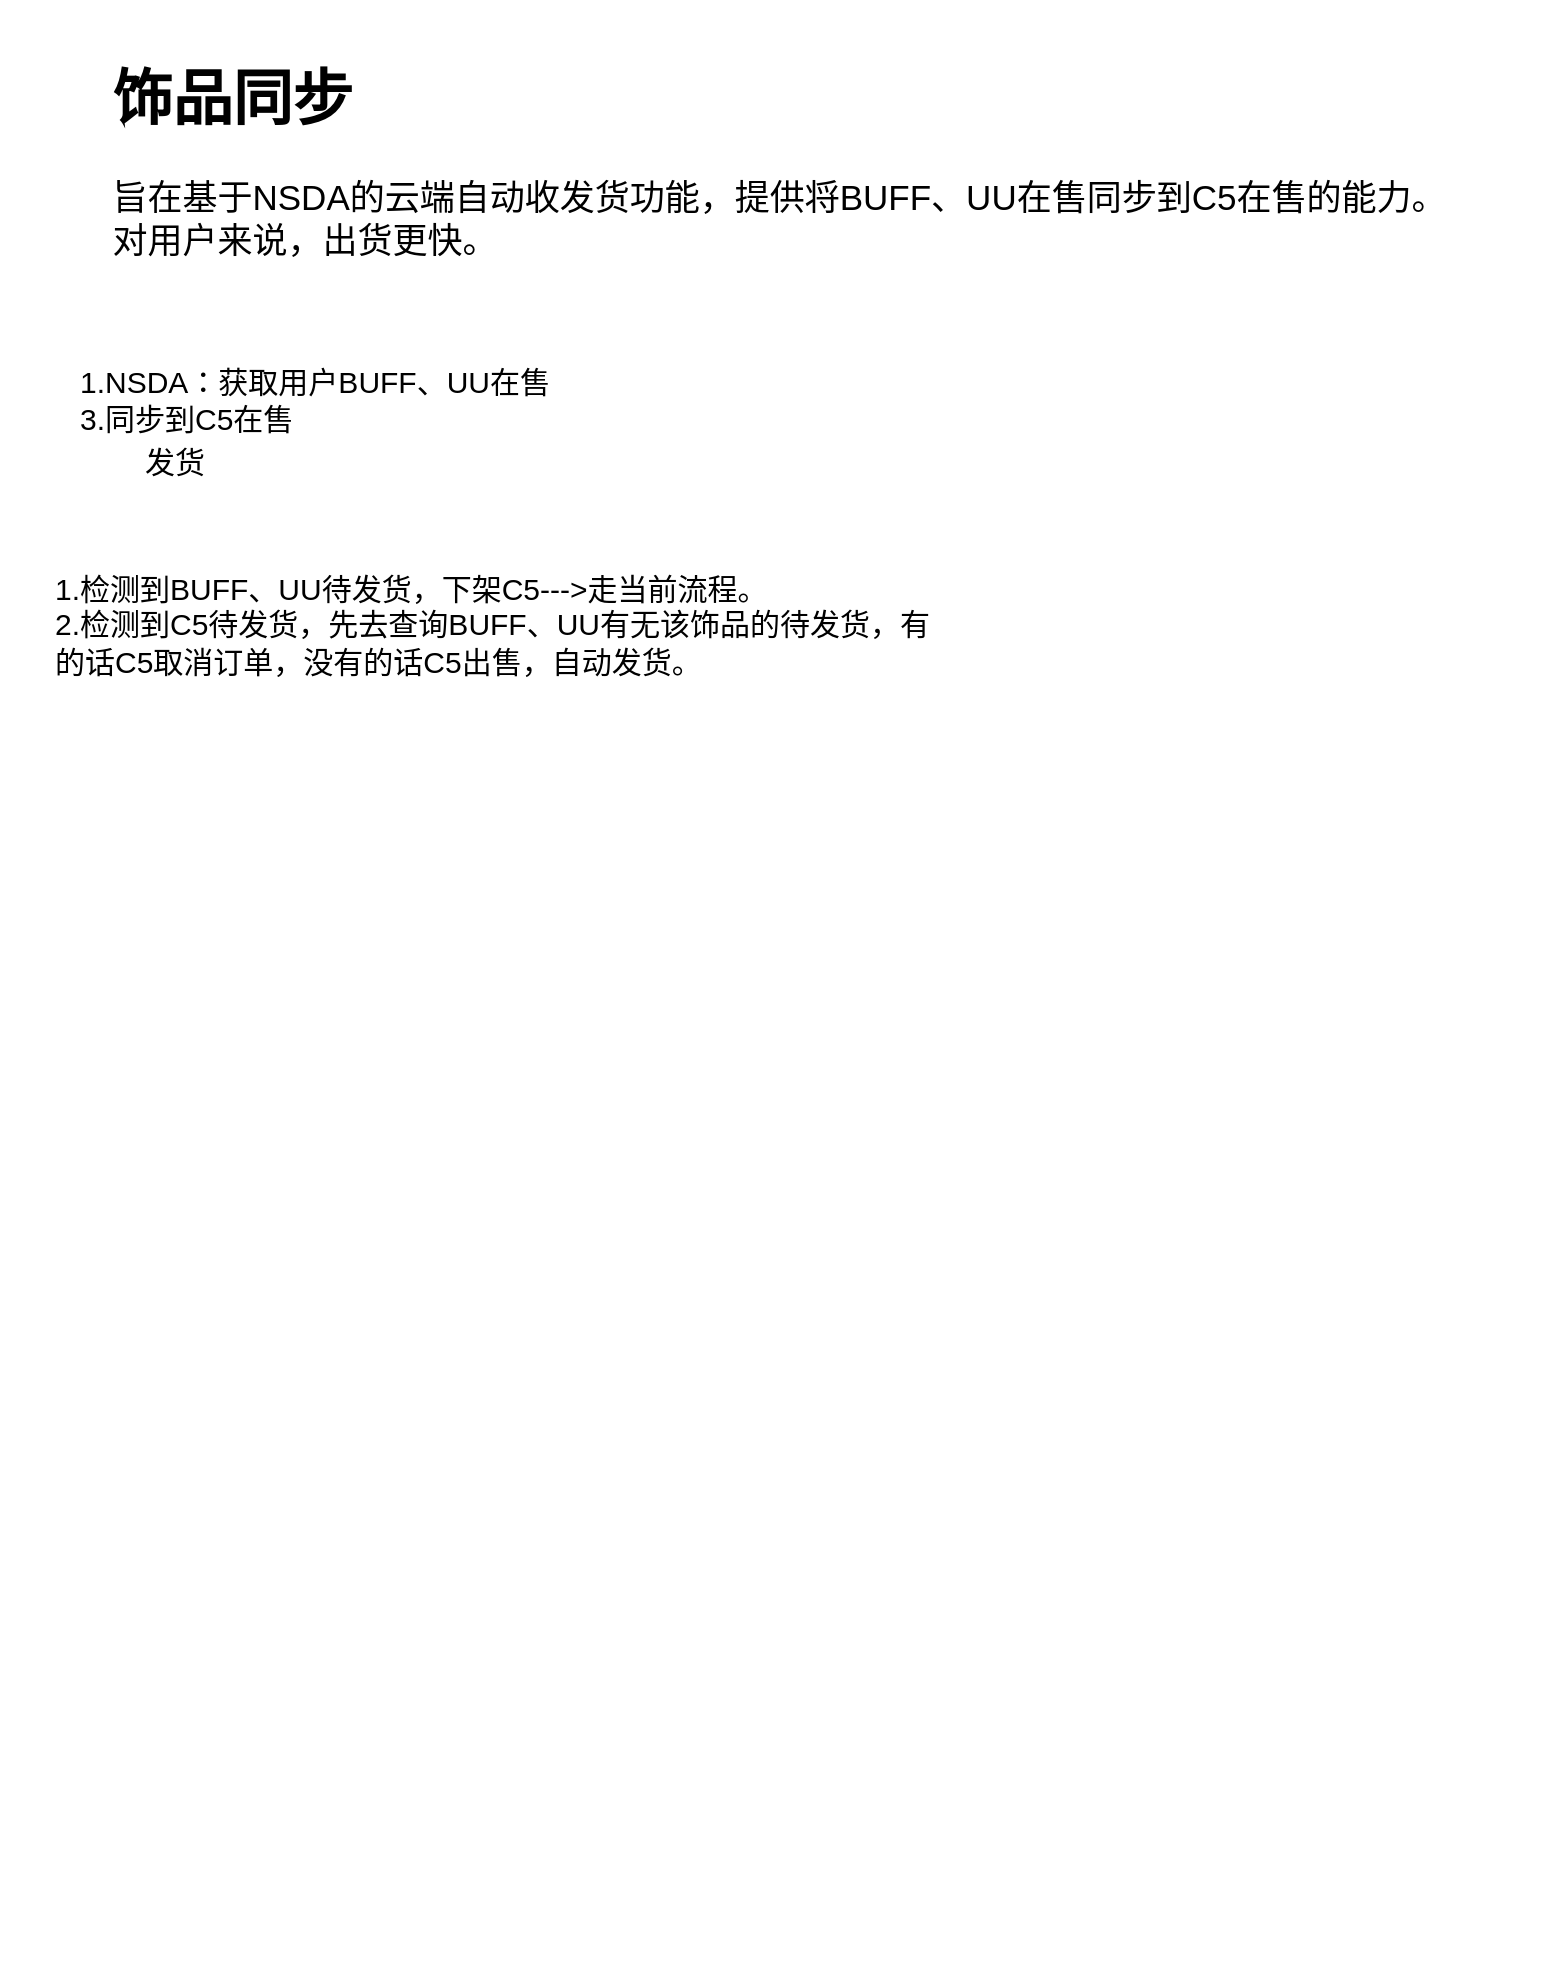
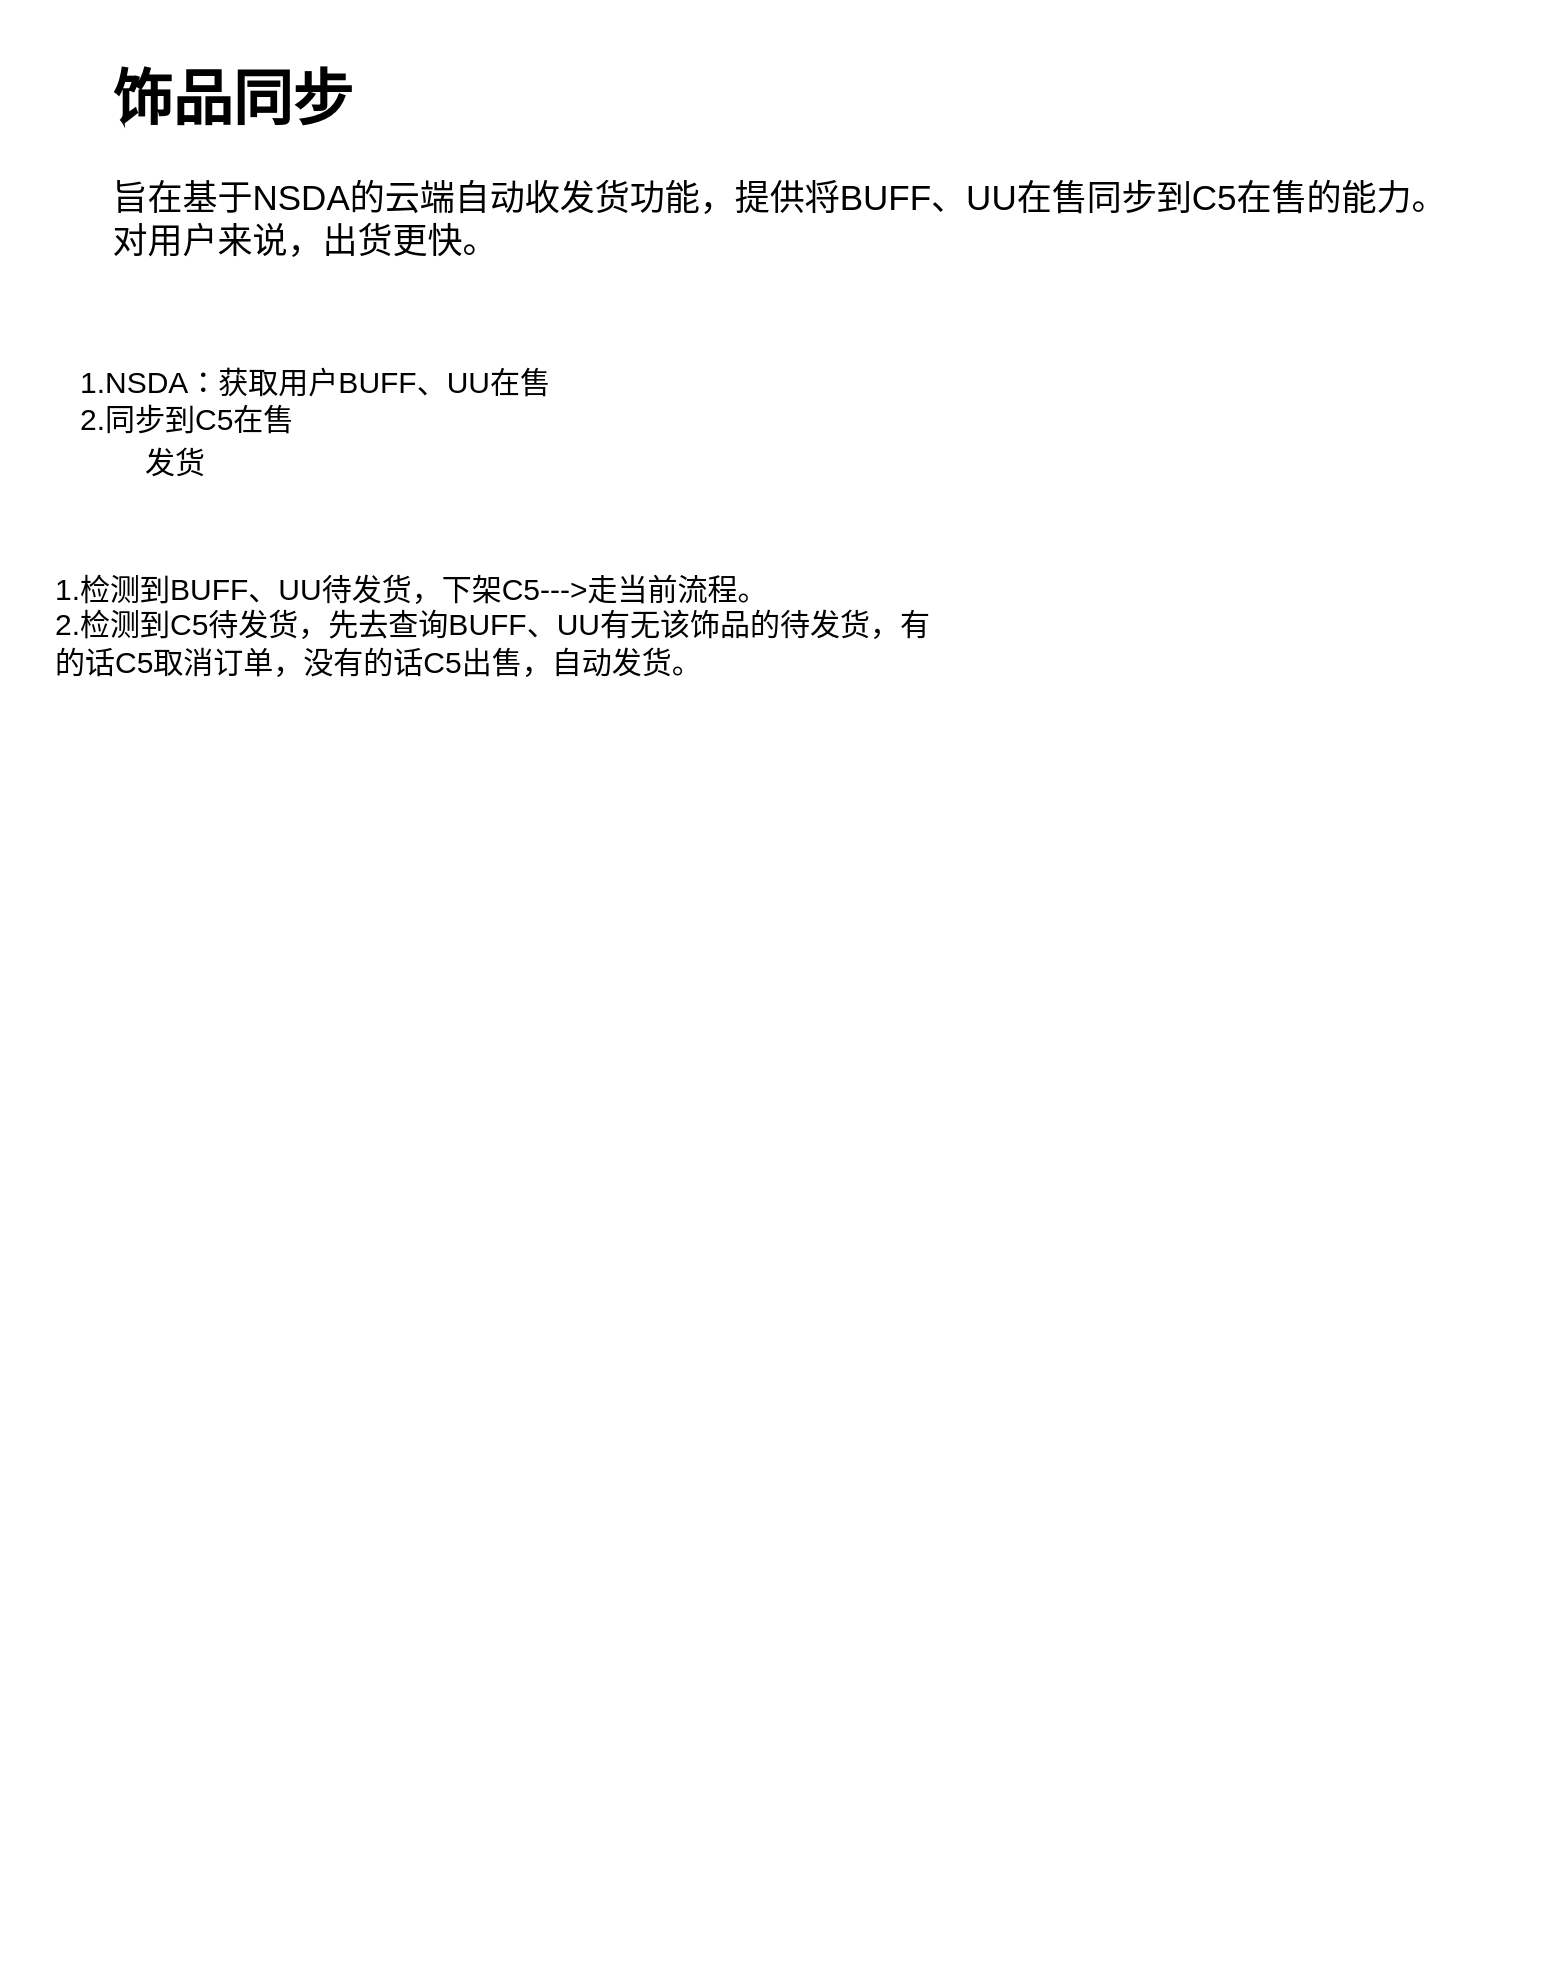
(298, 401) -> (298, 401)
